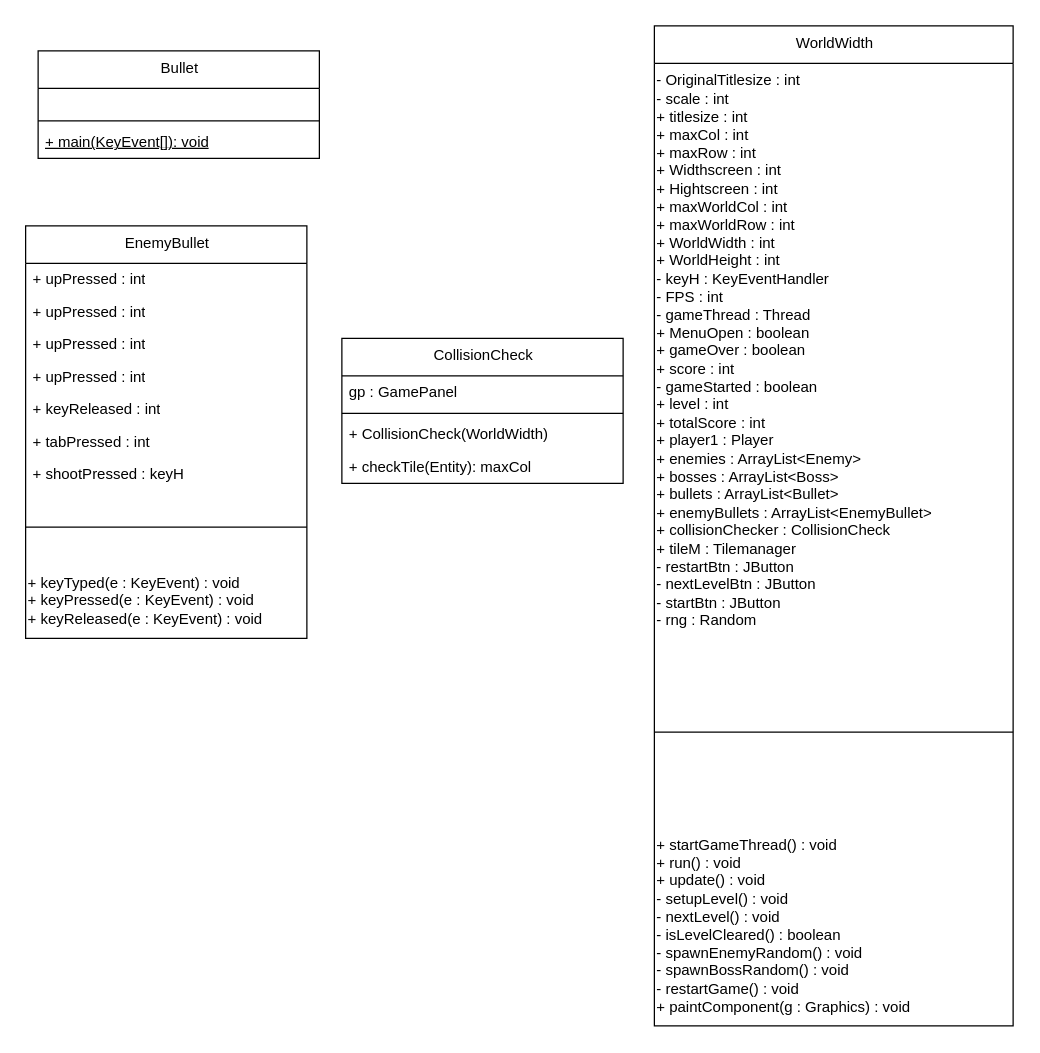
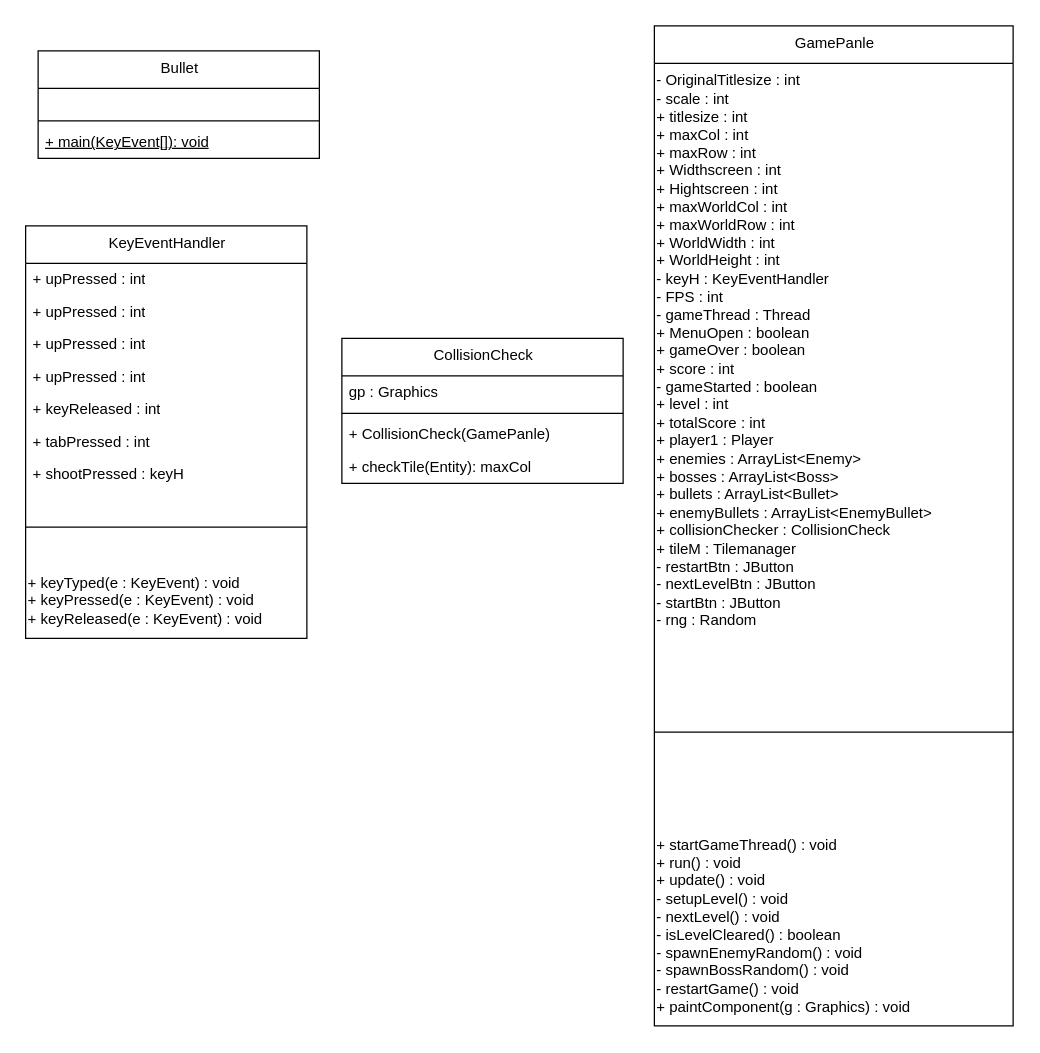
(835, 43) -> (835, 43)
(168, 243) -> (168, 243)
(400, 392) -> (396, 392)
(453, 434) -> (451, 434)
